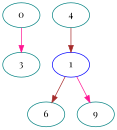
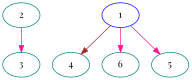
(21, 15) -> (21, 15)
(71, 37) -> (98, 37)
(60, 86) -> (121, 37)
(96, 114) -> (170, 65)
